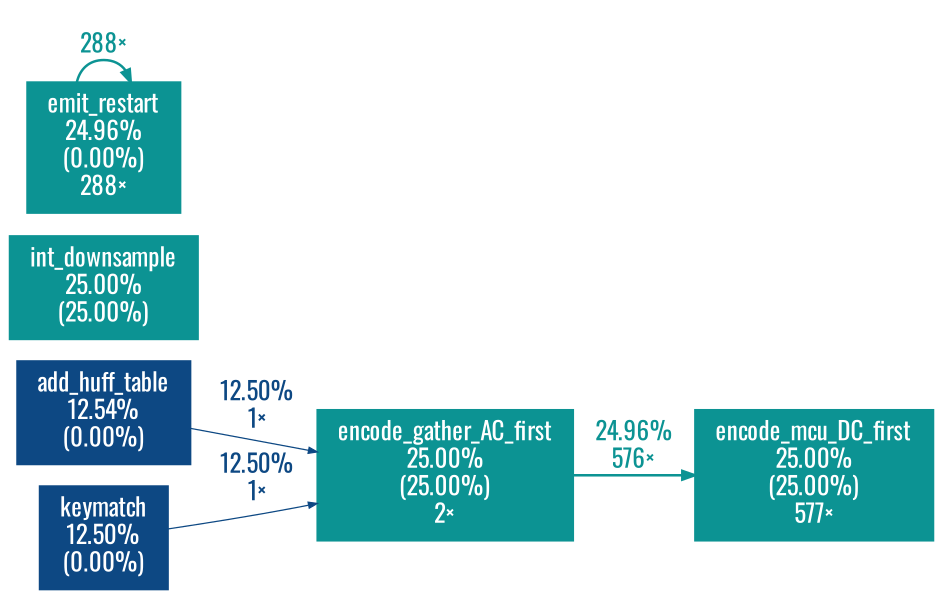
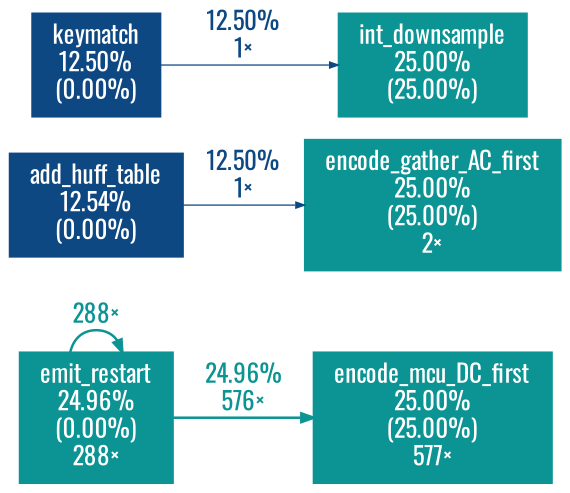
(627, 475) -> (237, 418)
(238, 518) -> (245, 65)
